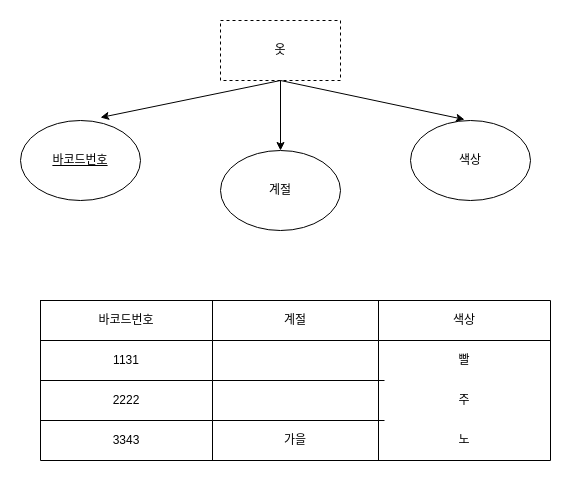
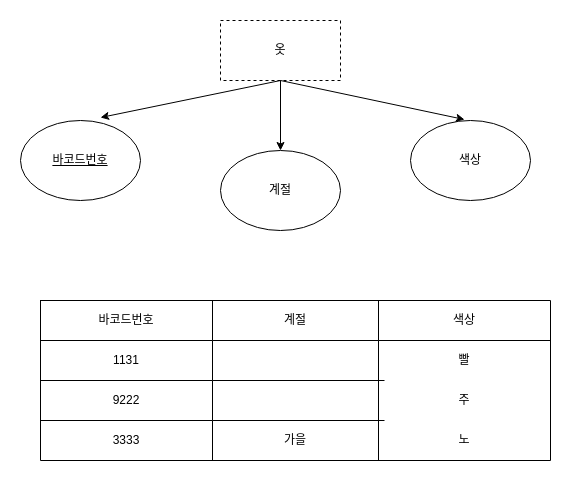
(127, 401) -> (127, 401)
(127, 441) -> (127, 441)
